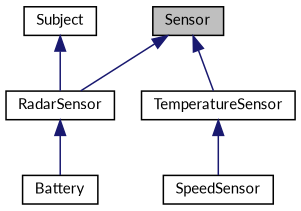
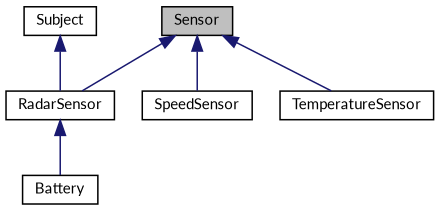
(218, 155) -> (197, 71)
